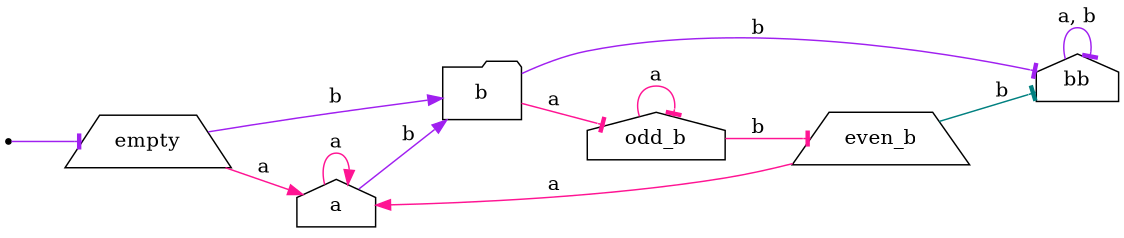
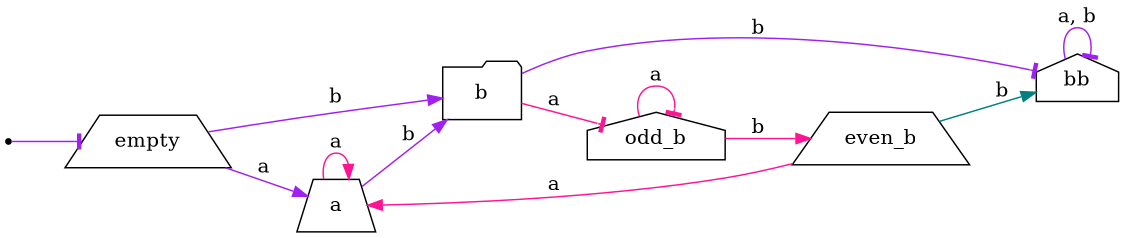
(984, 108) -> (980, 109)
(764, 139) -> (761, 139)
(257, 179) -> (259, 180)
(336, 206) -> (336, 206)
